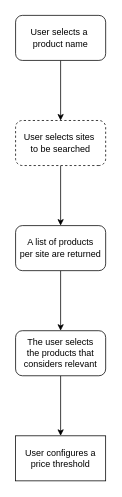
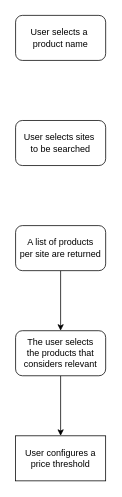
(60, 87) -> none
(60, 143) -> (60, 143)
(60, 192) -> none
